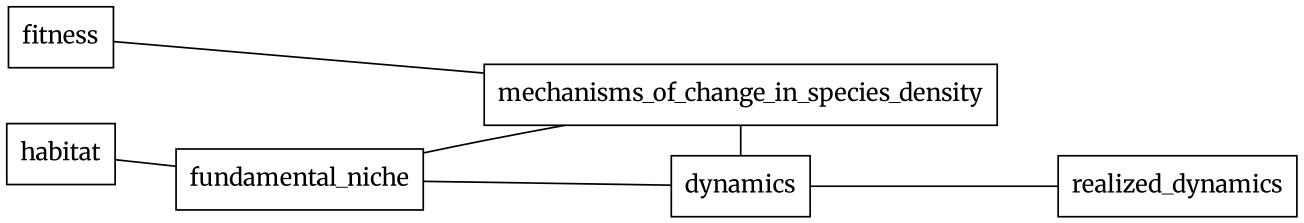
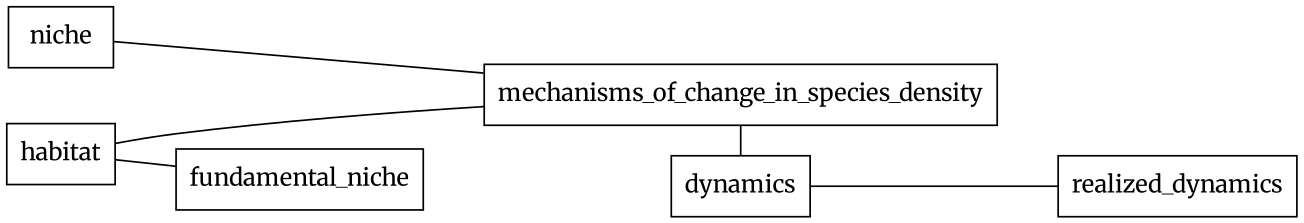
(61, 37) -> (61, 37)
(494, 139) -> (299, 121)
(547, 183) -> none
